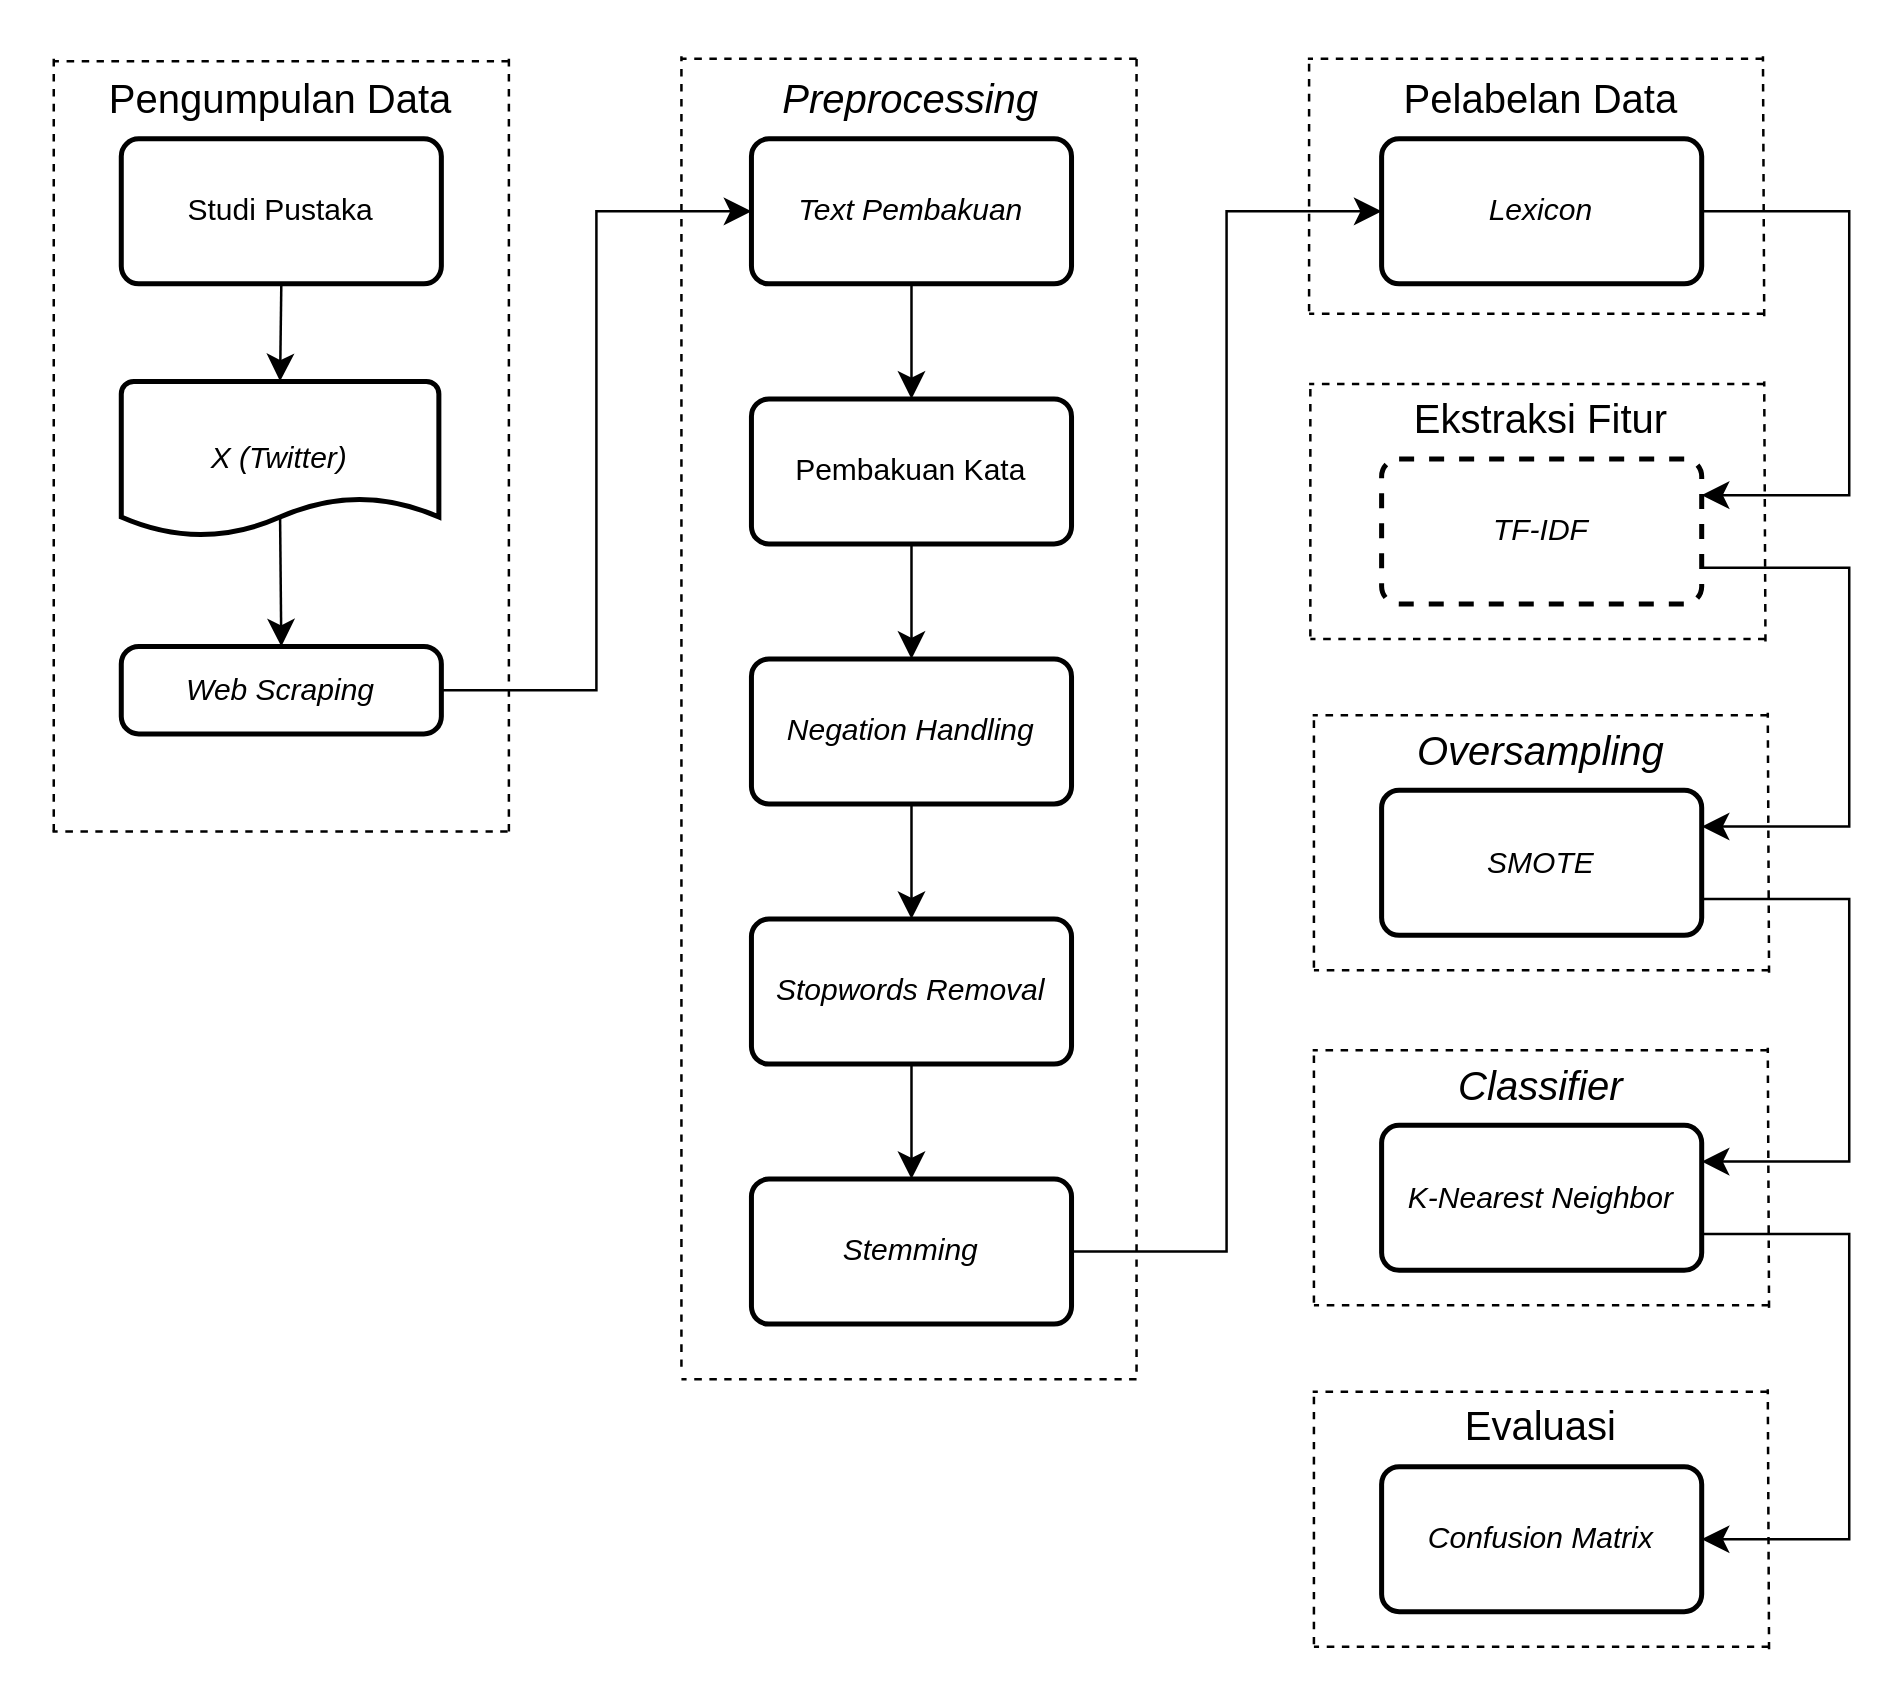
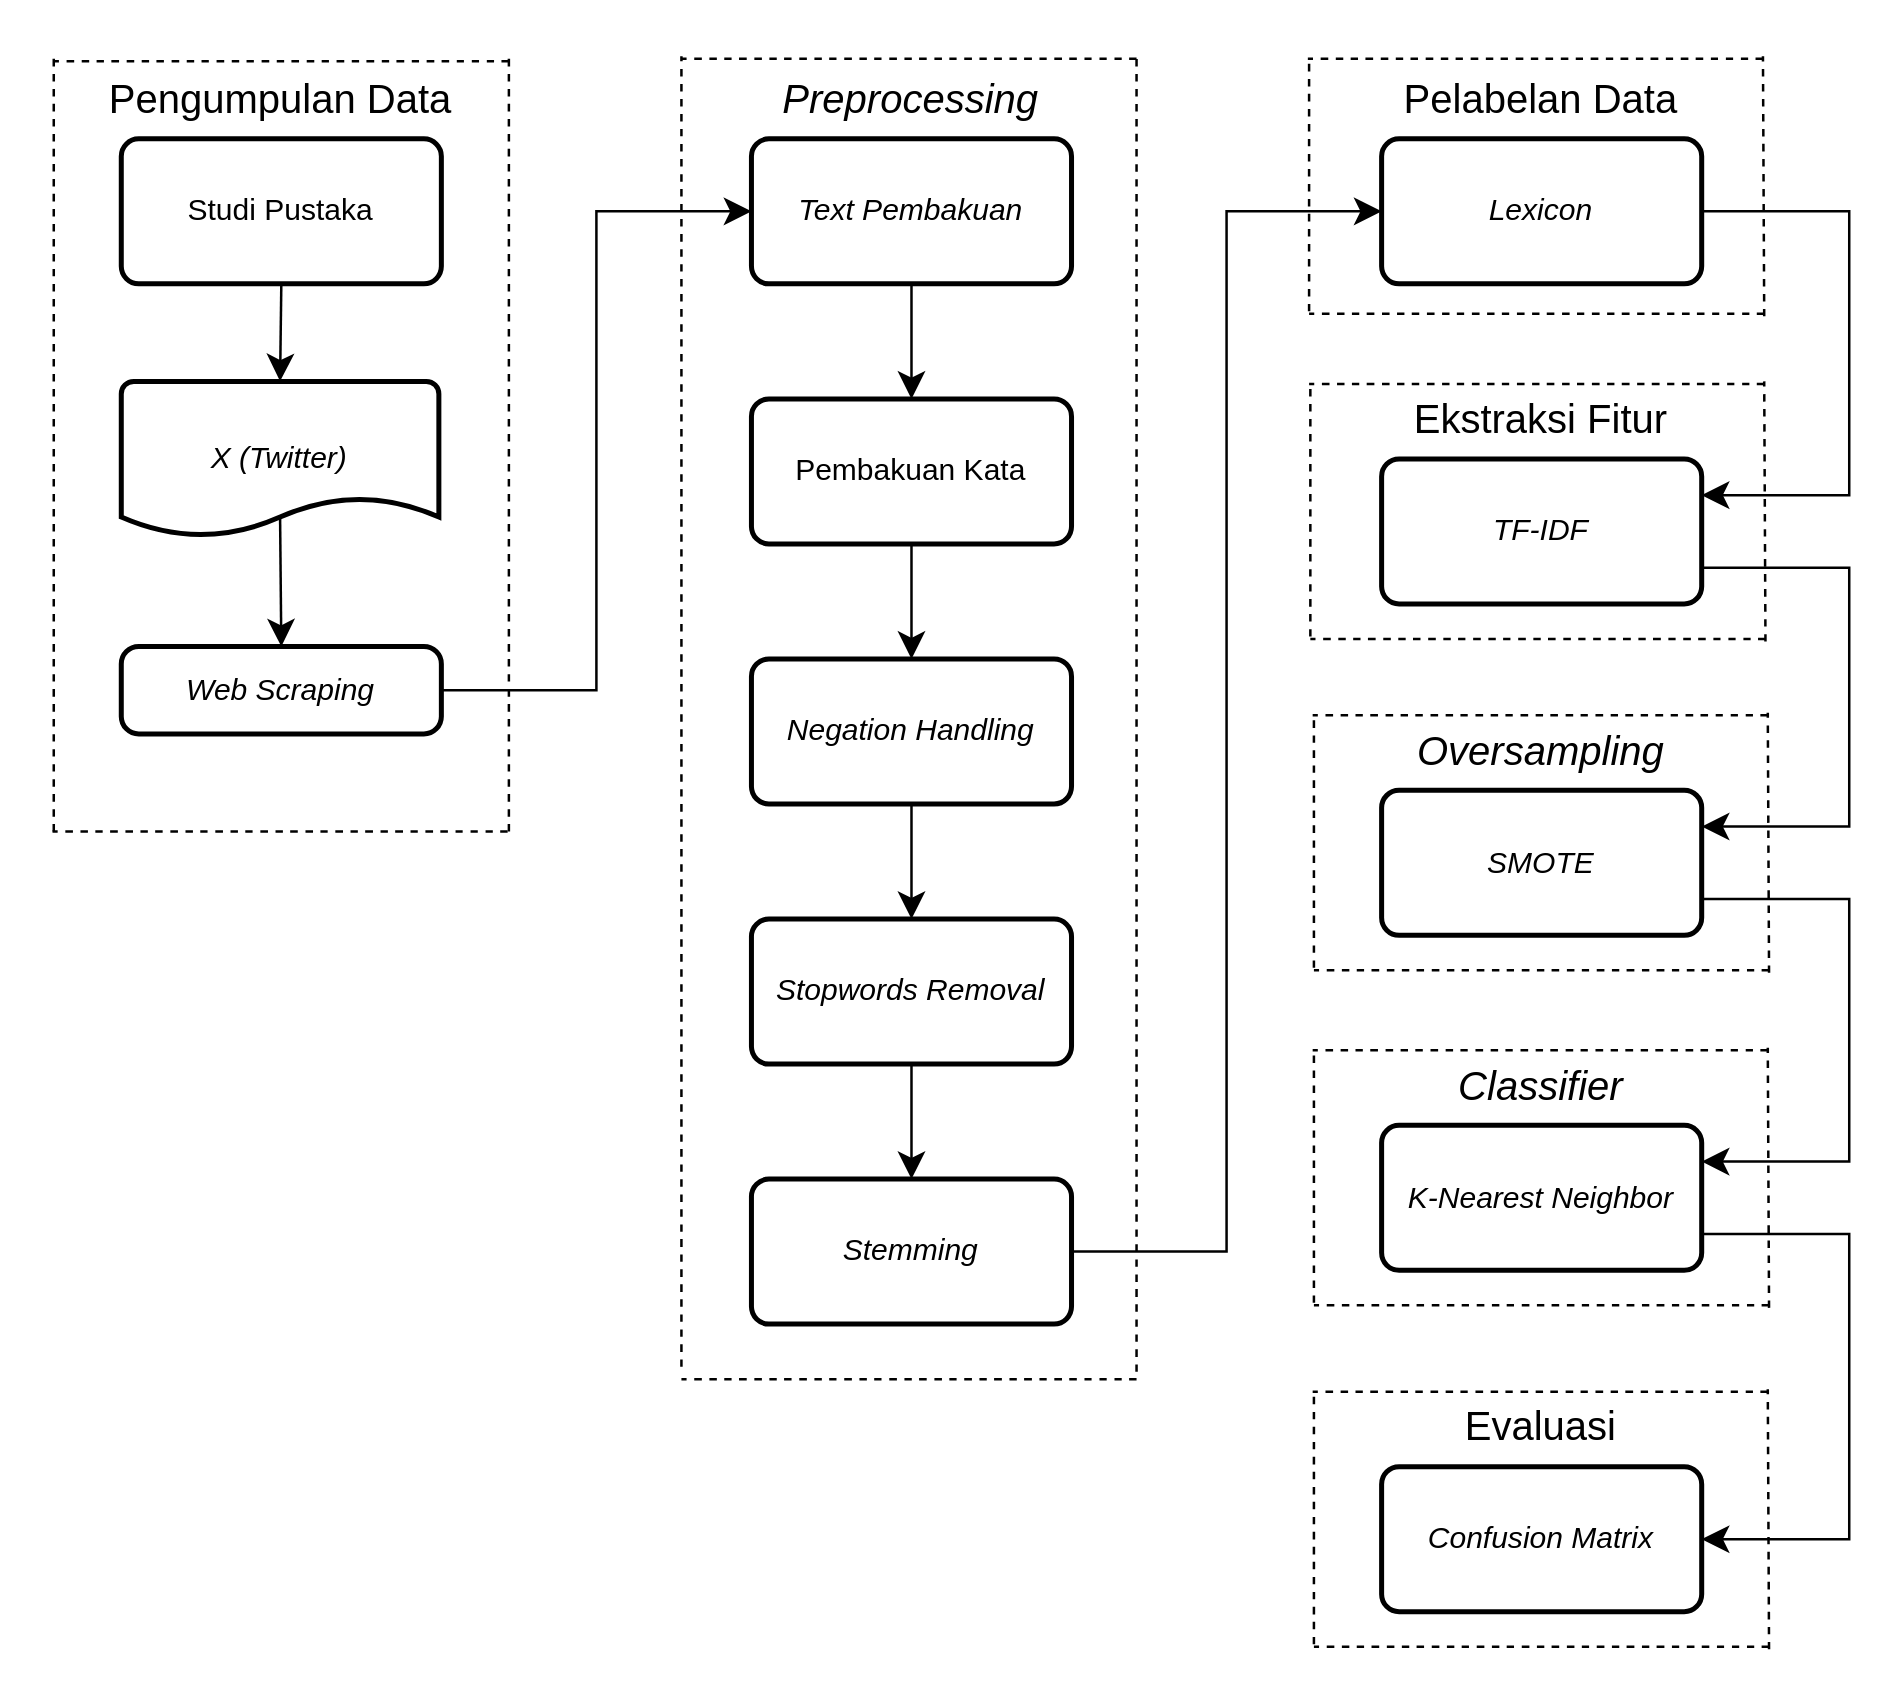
(1541, 531) -> (1541, 531)
